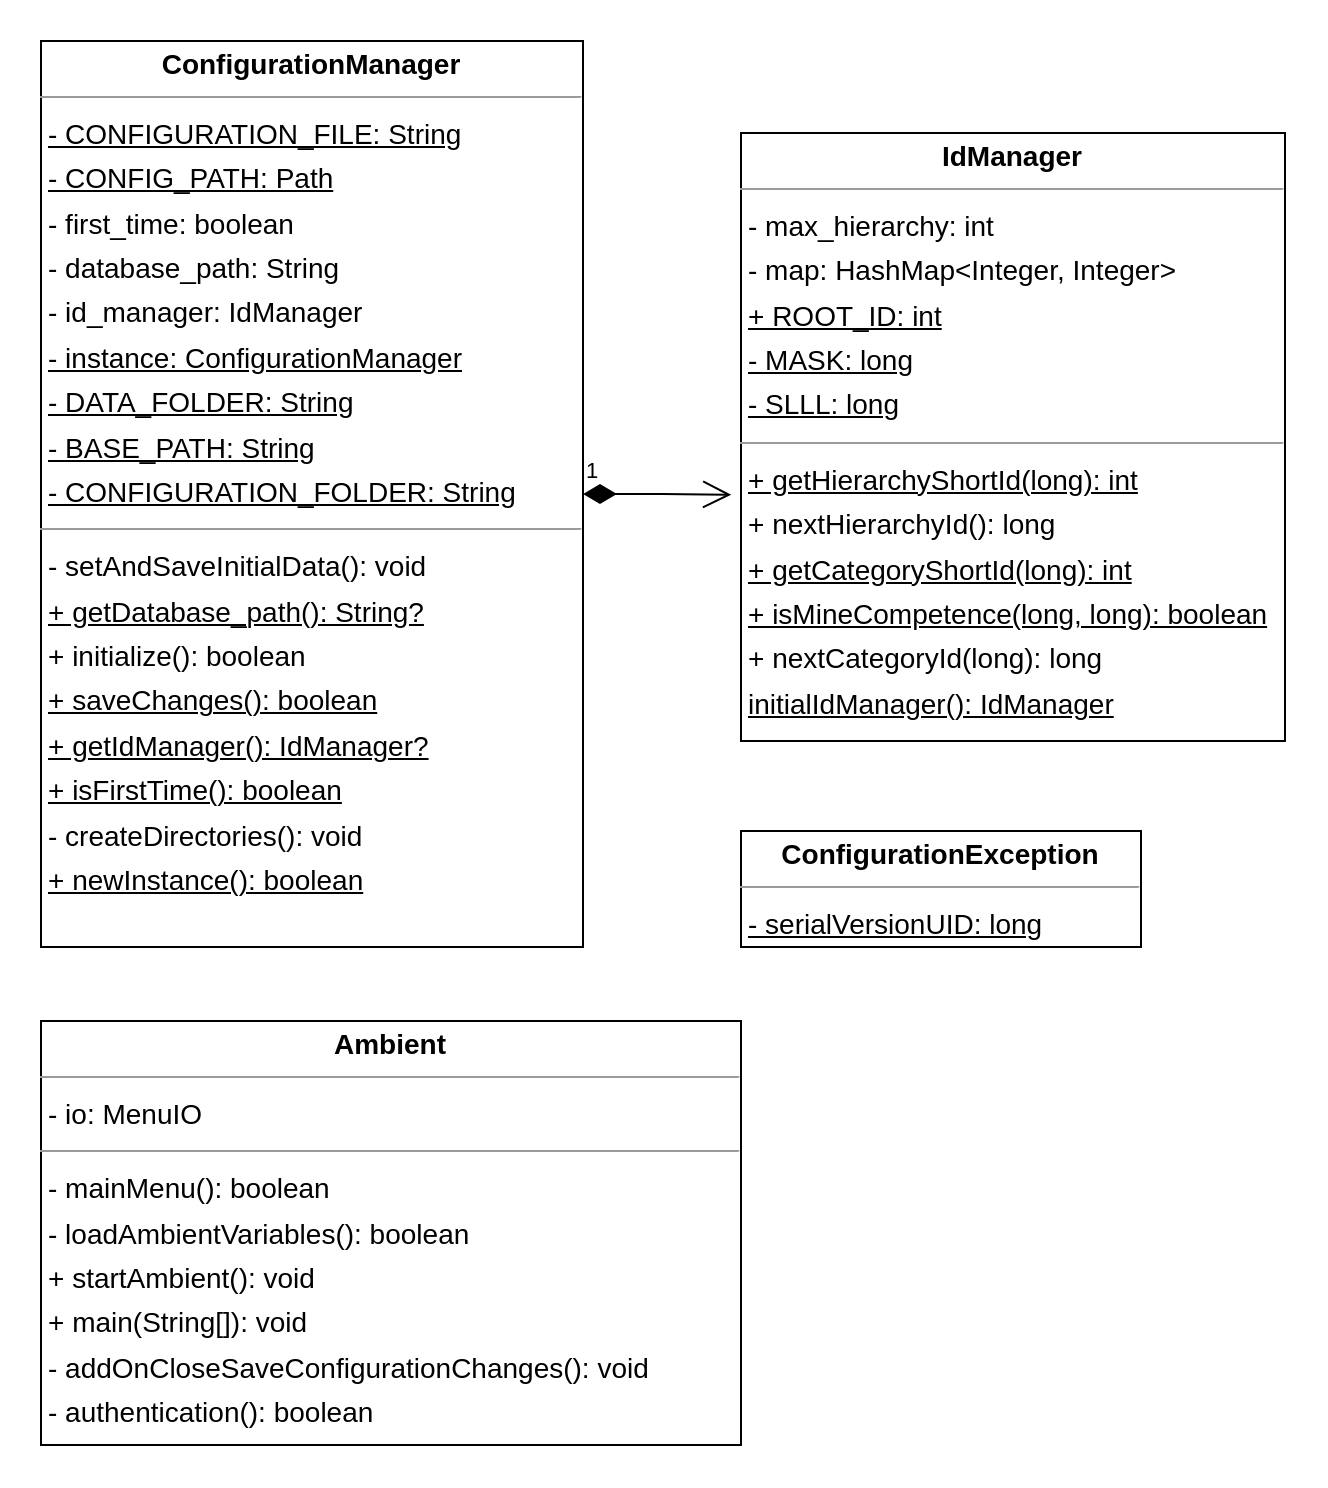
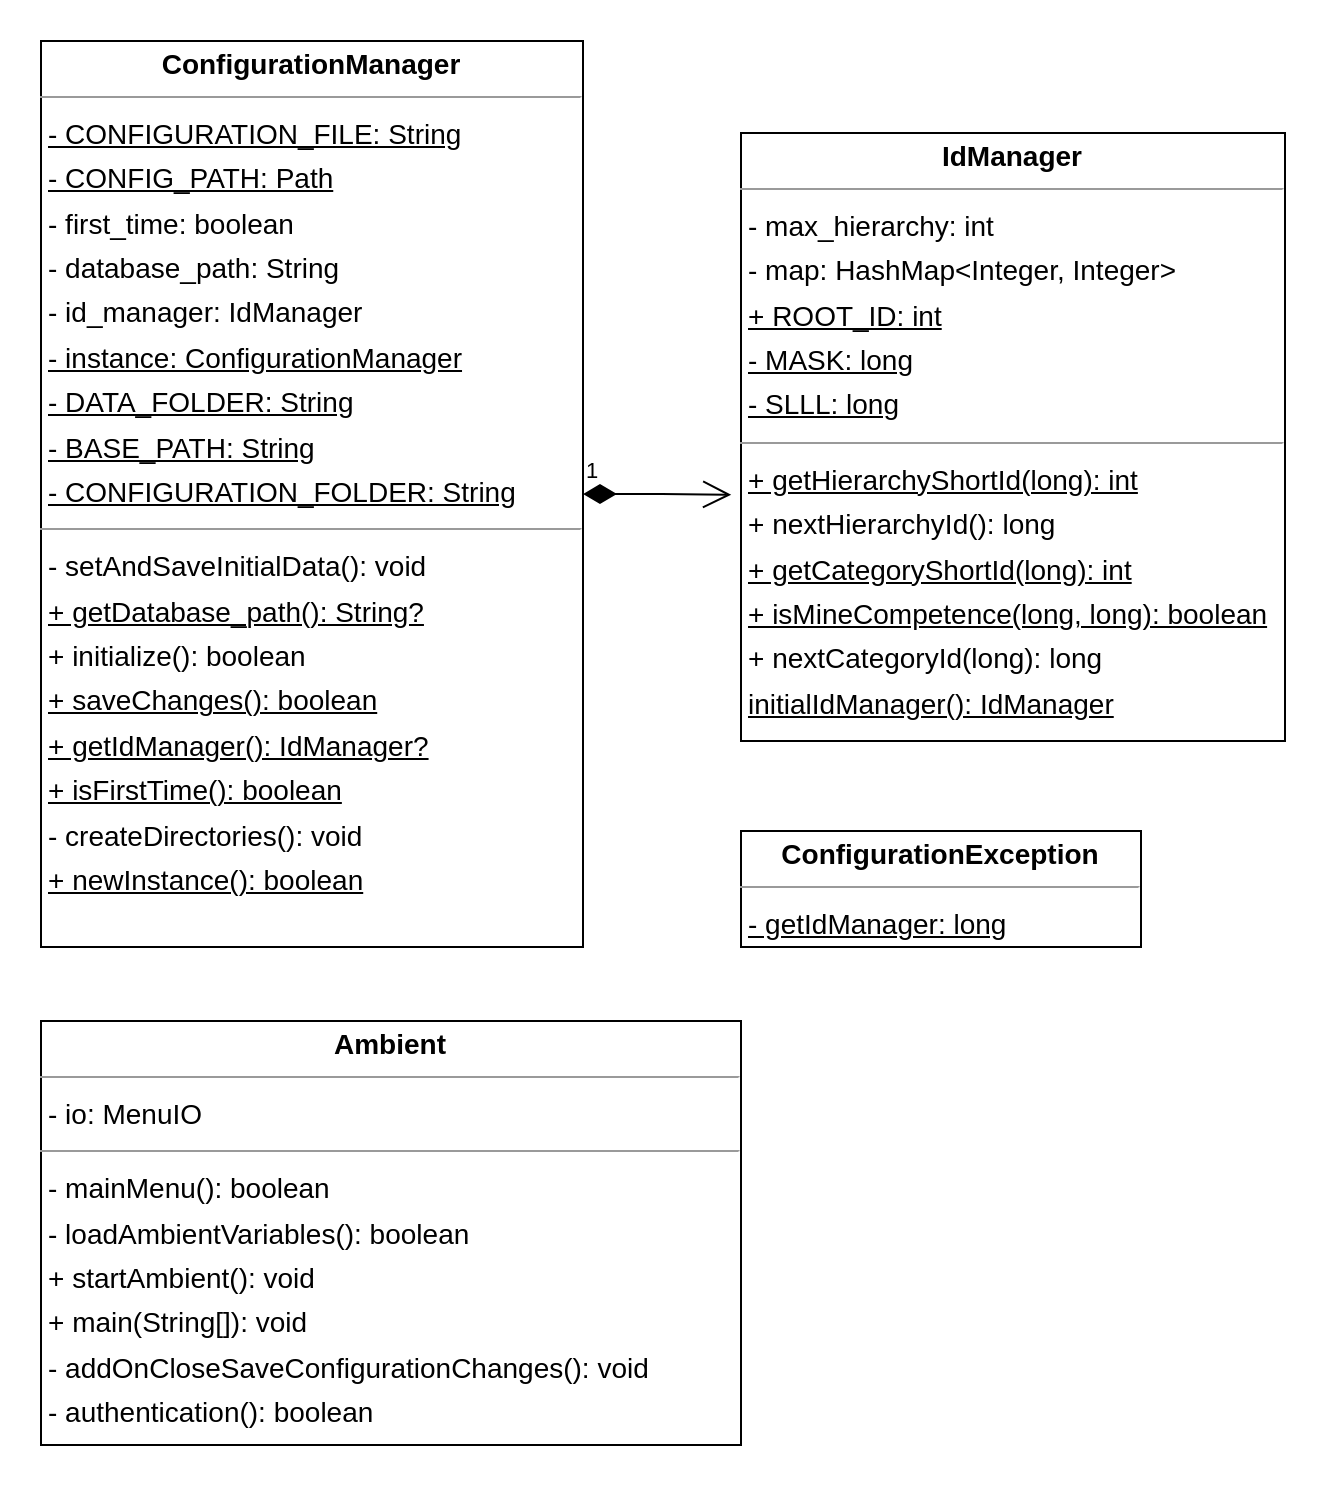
(904, 865) -> (903, 865)
